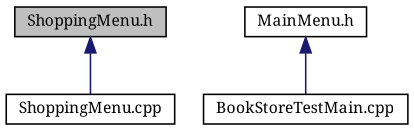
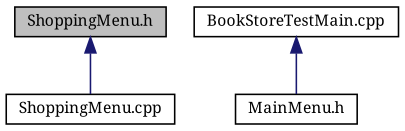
(306, 74) -> (296, 74)
